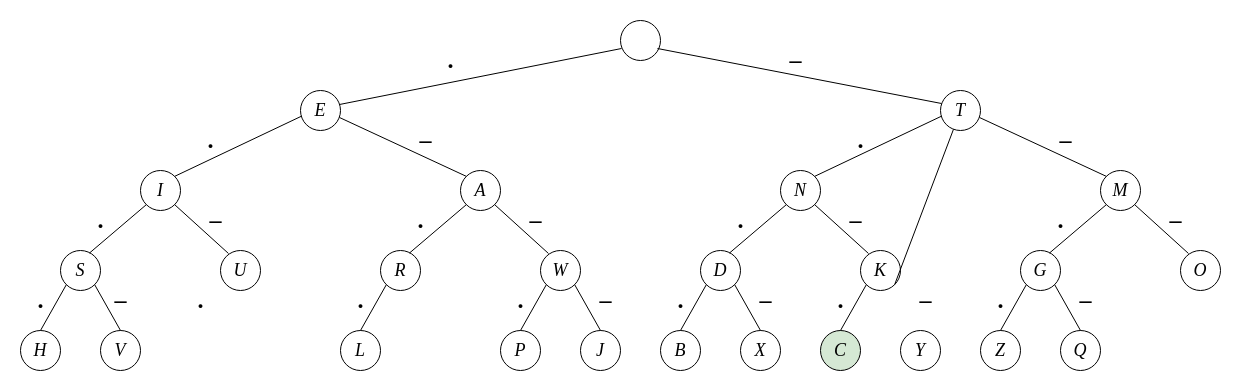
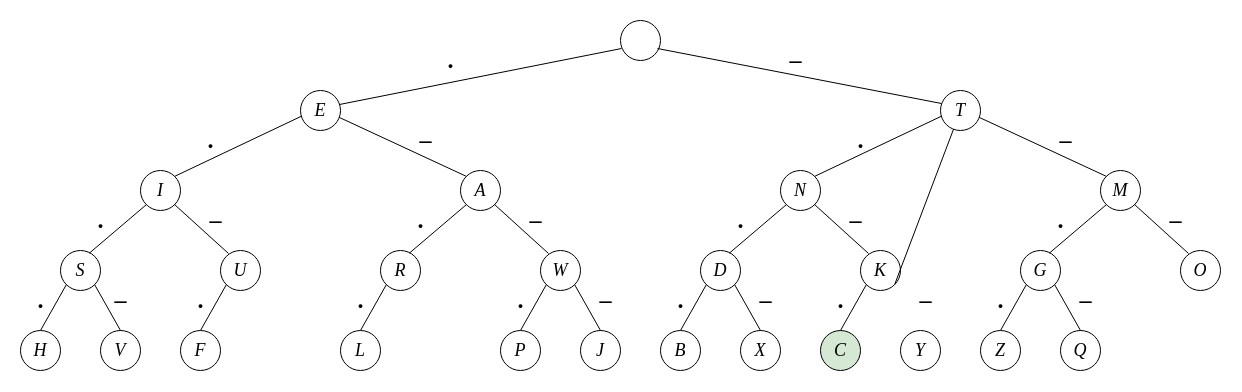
none -> (213, 308)
none -> (201, 351)
